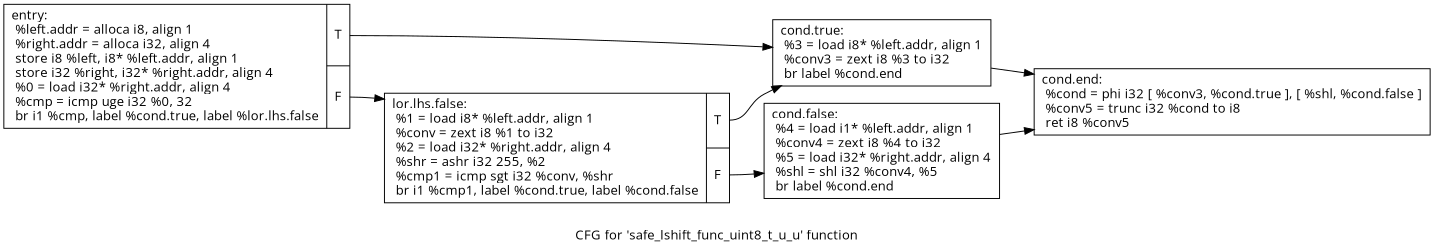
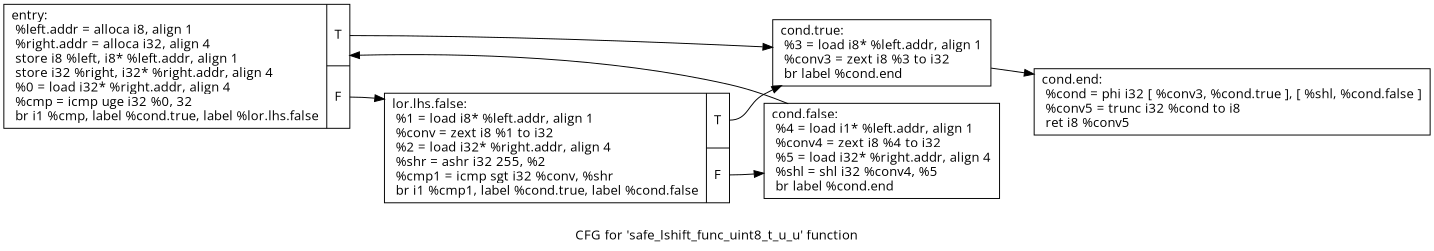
(1012, 133) -> (576, 62)
